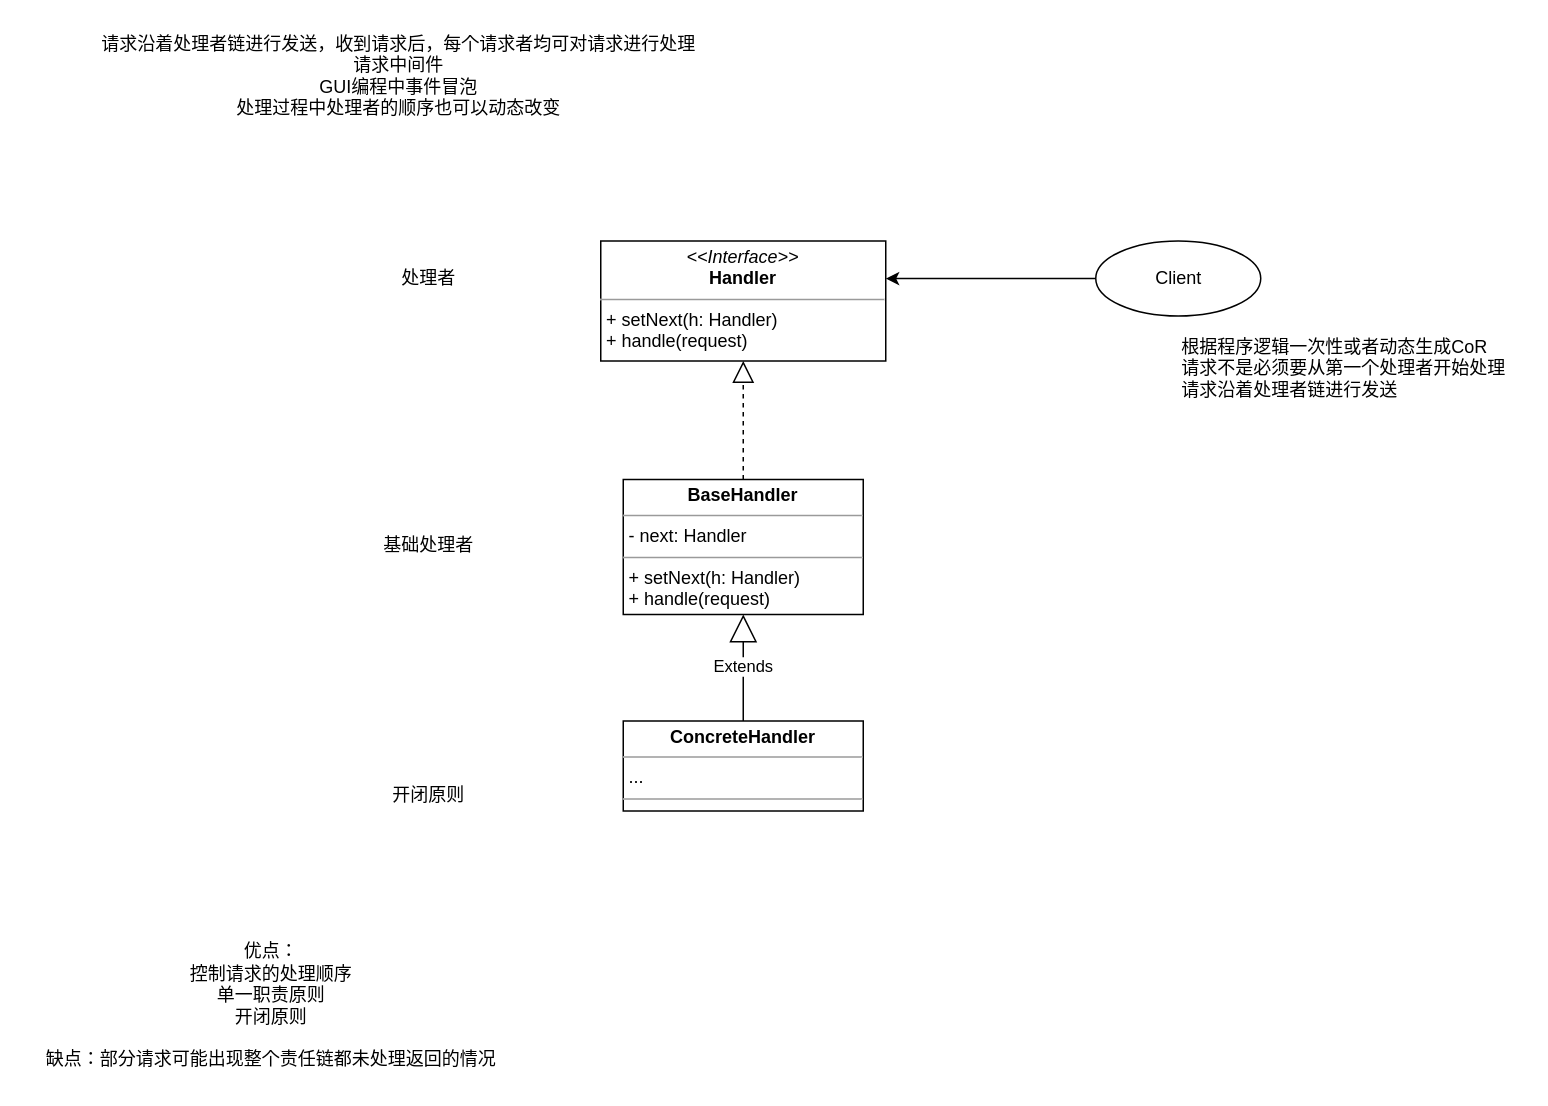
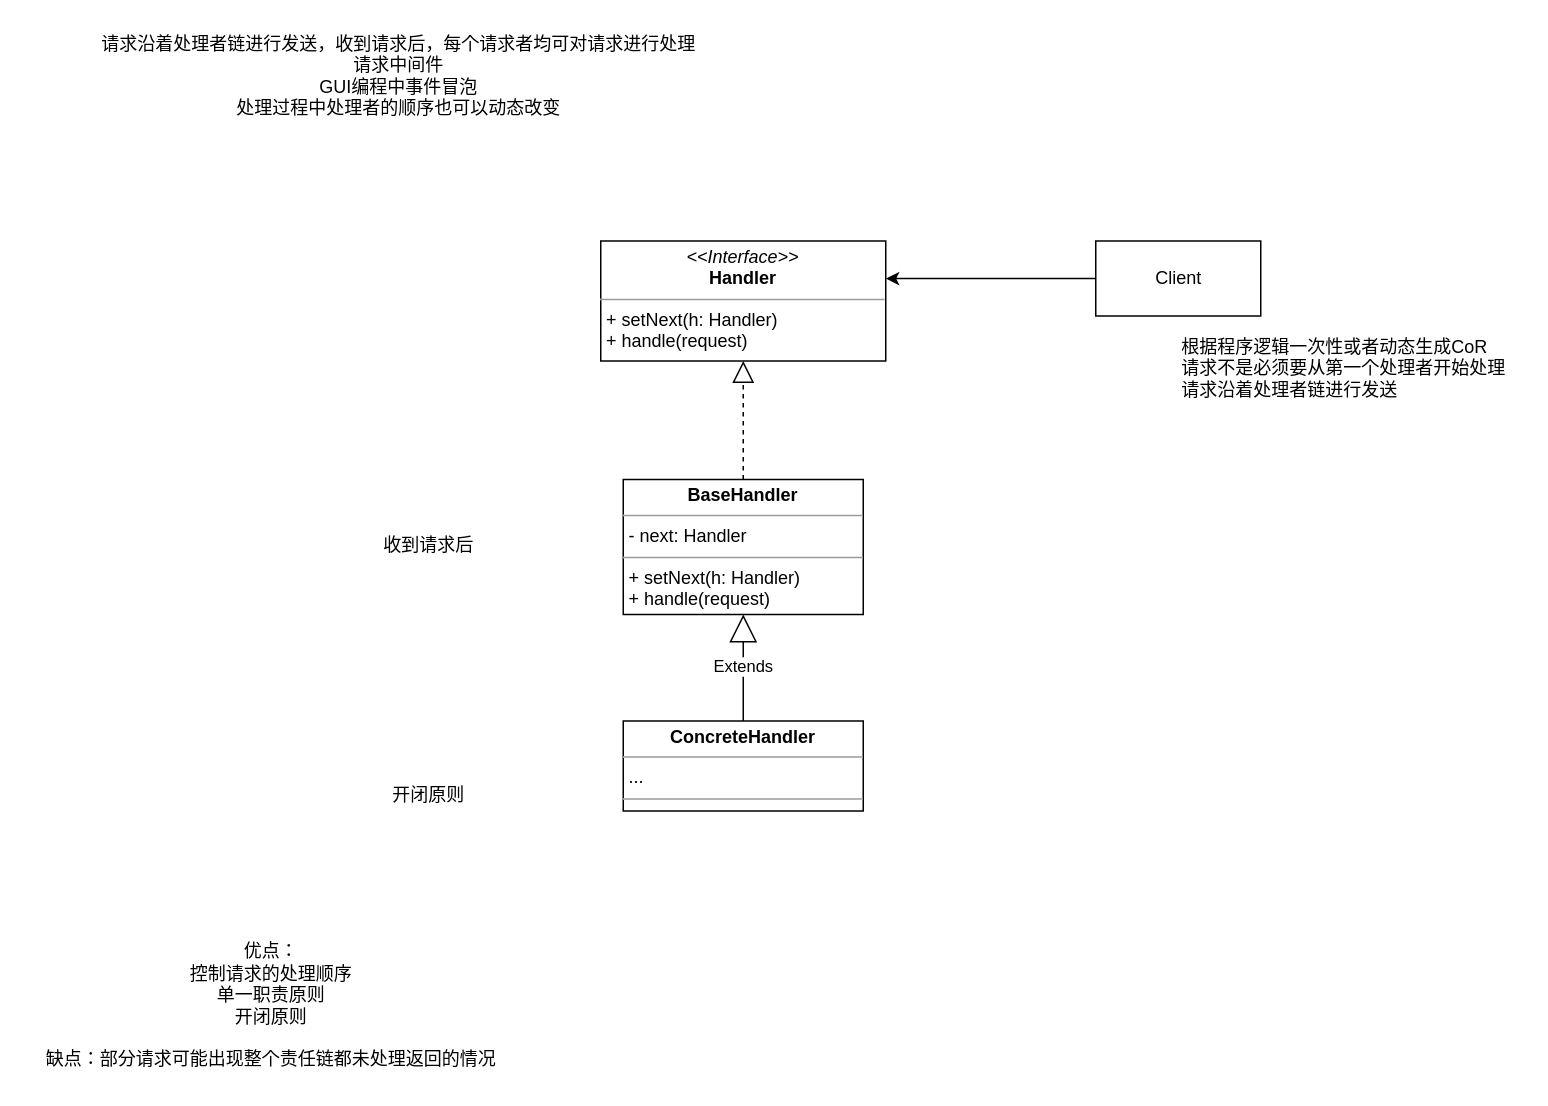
(428, 278) -> none
(1178, 278) -> (1178, 278)
(429, 545) -> (429, 545)
